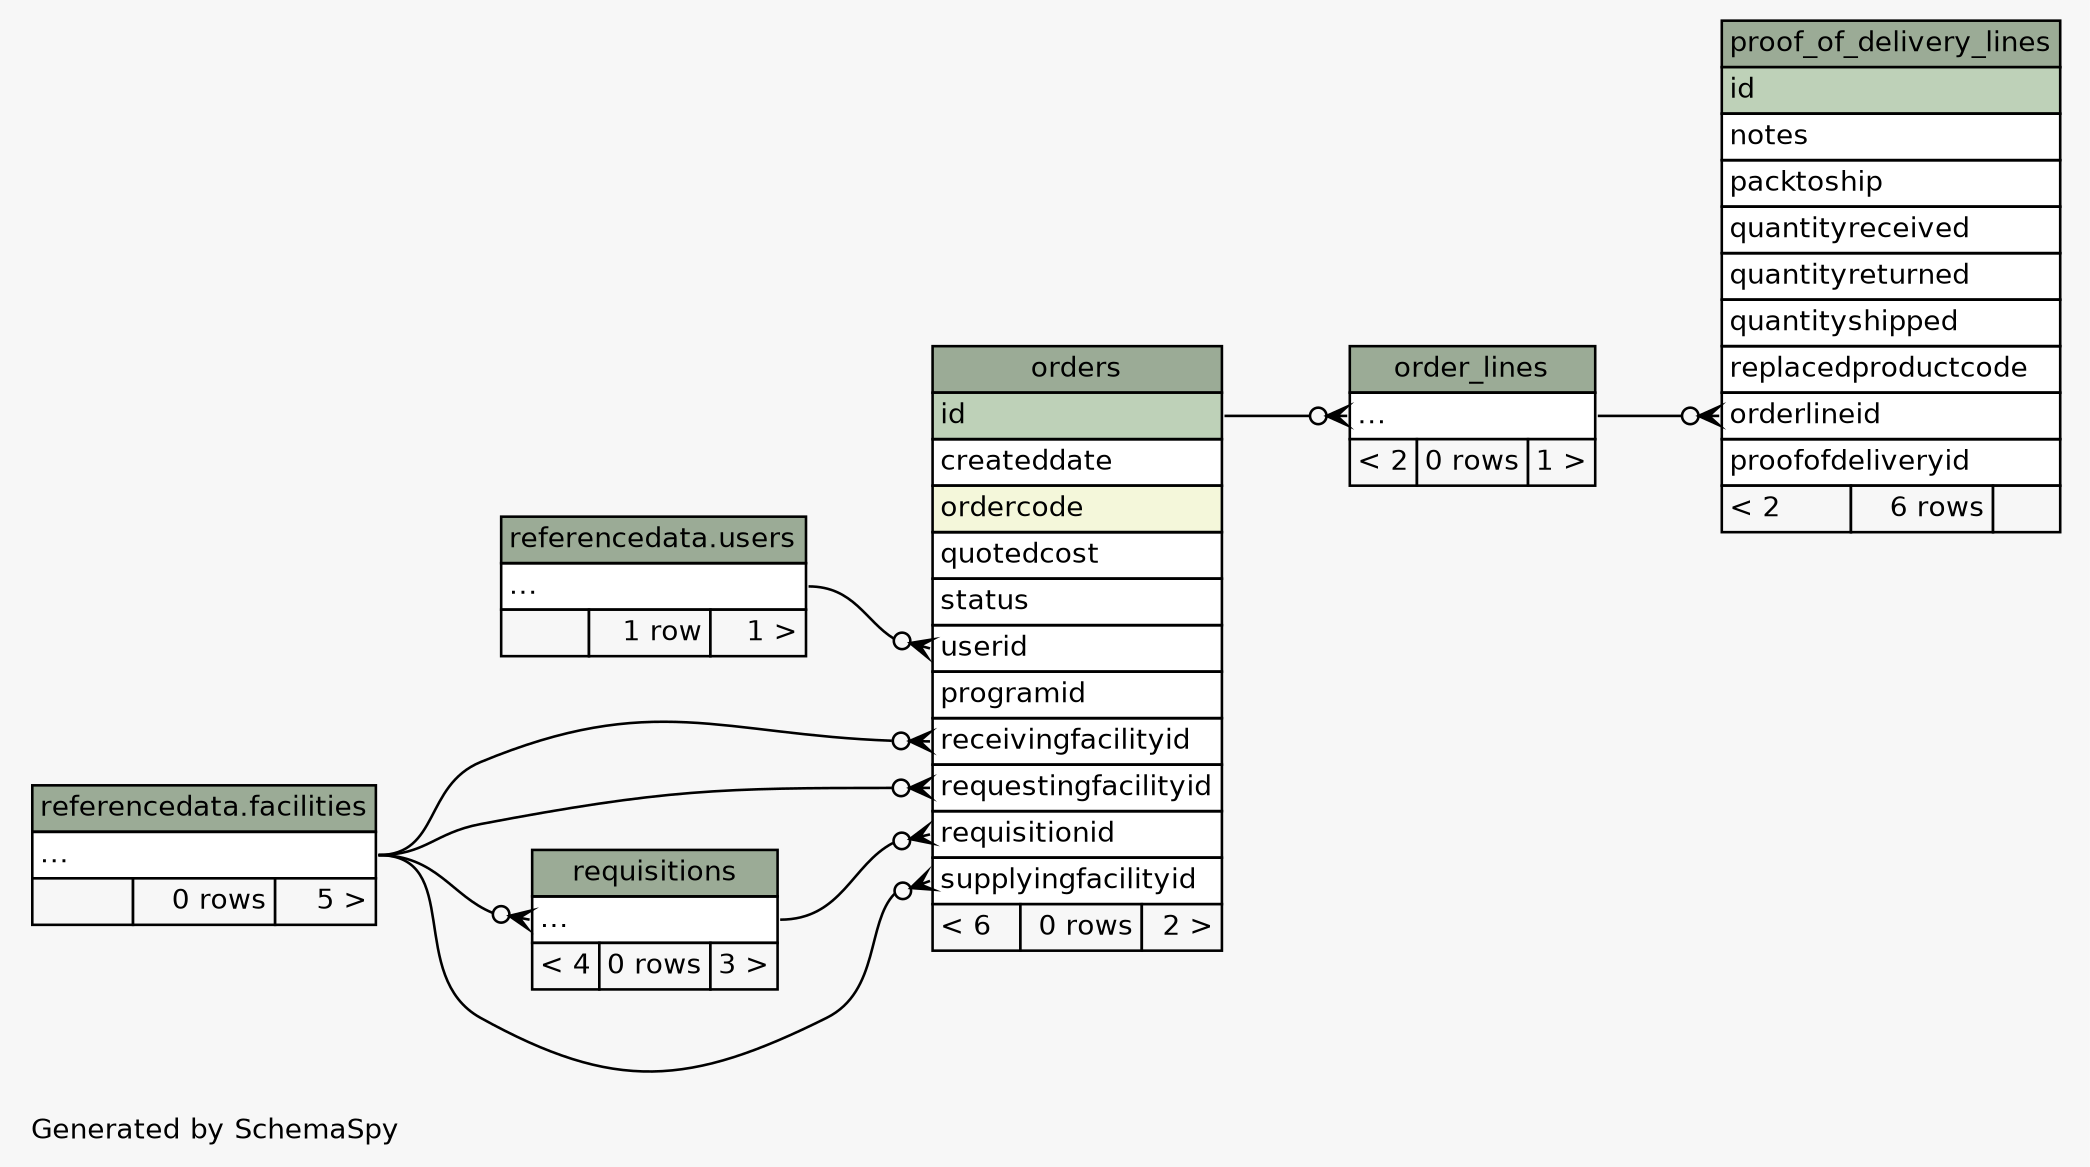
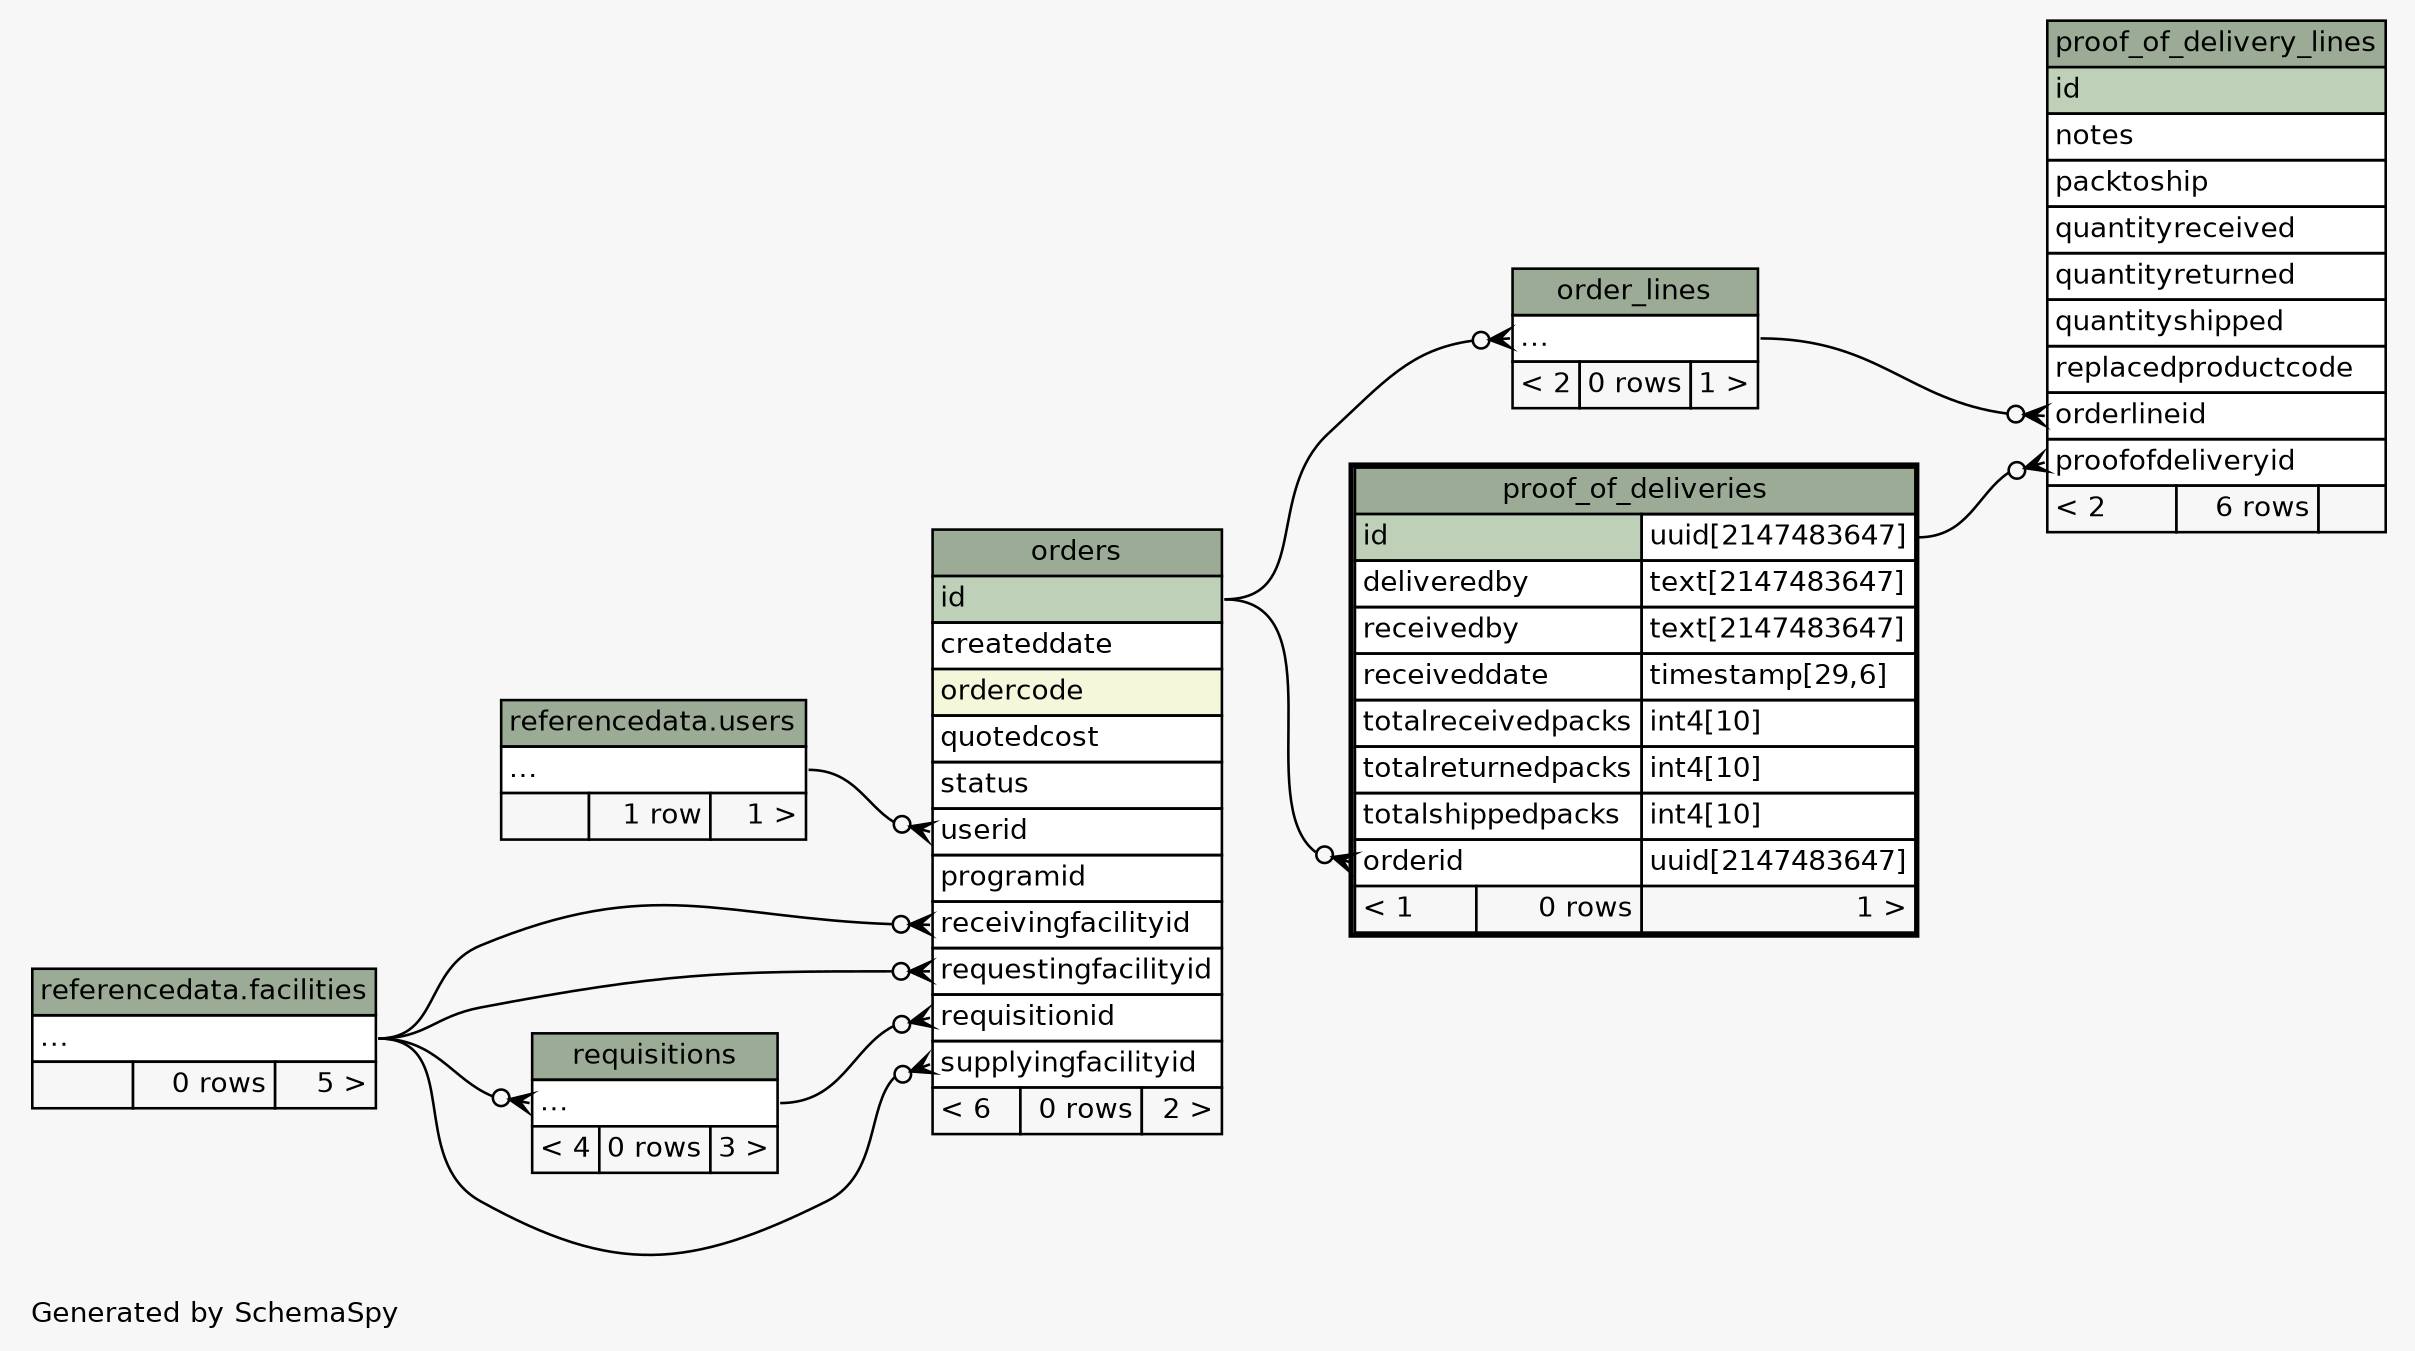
none -> (1634, 700)
